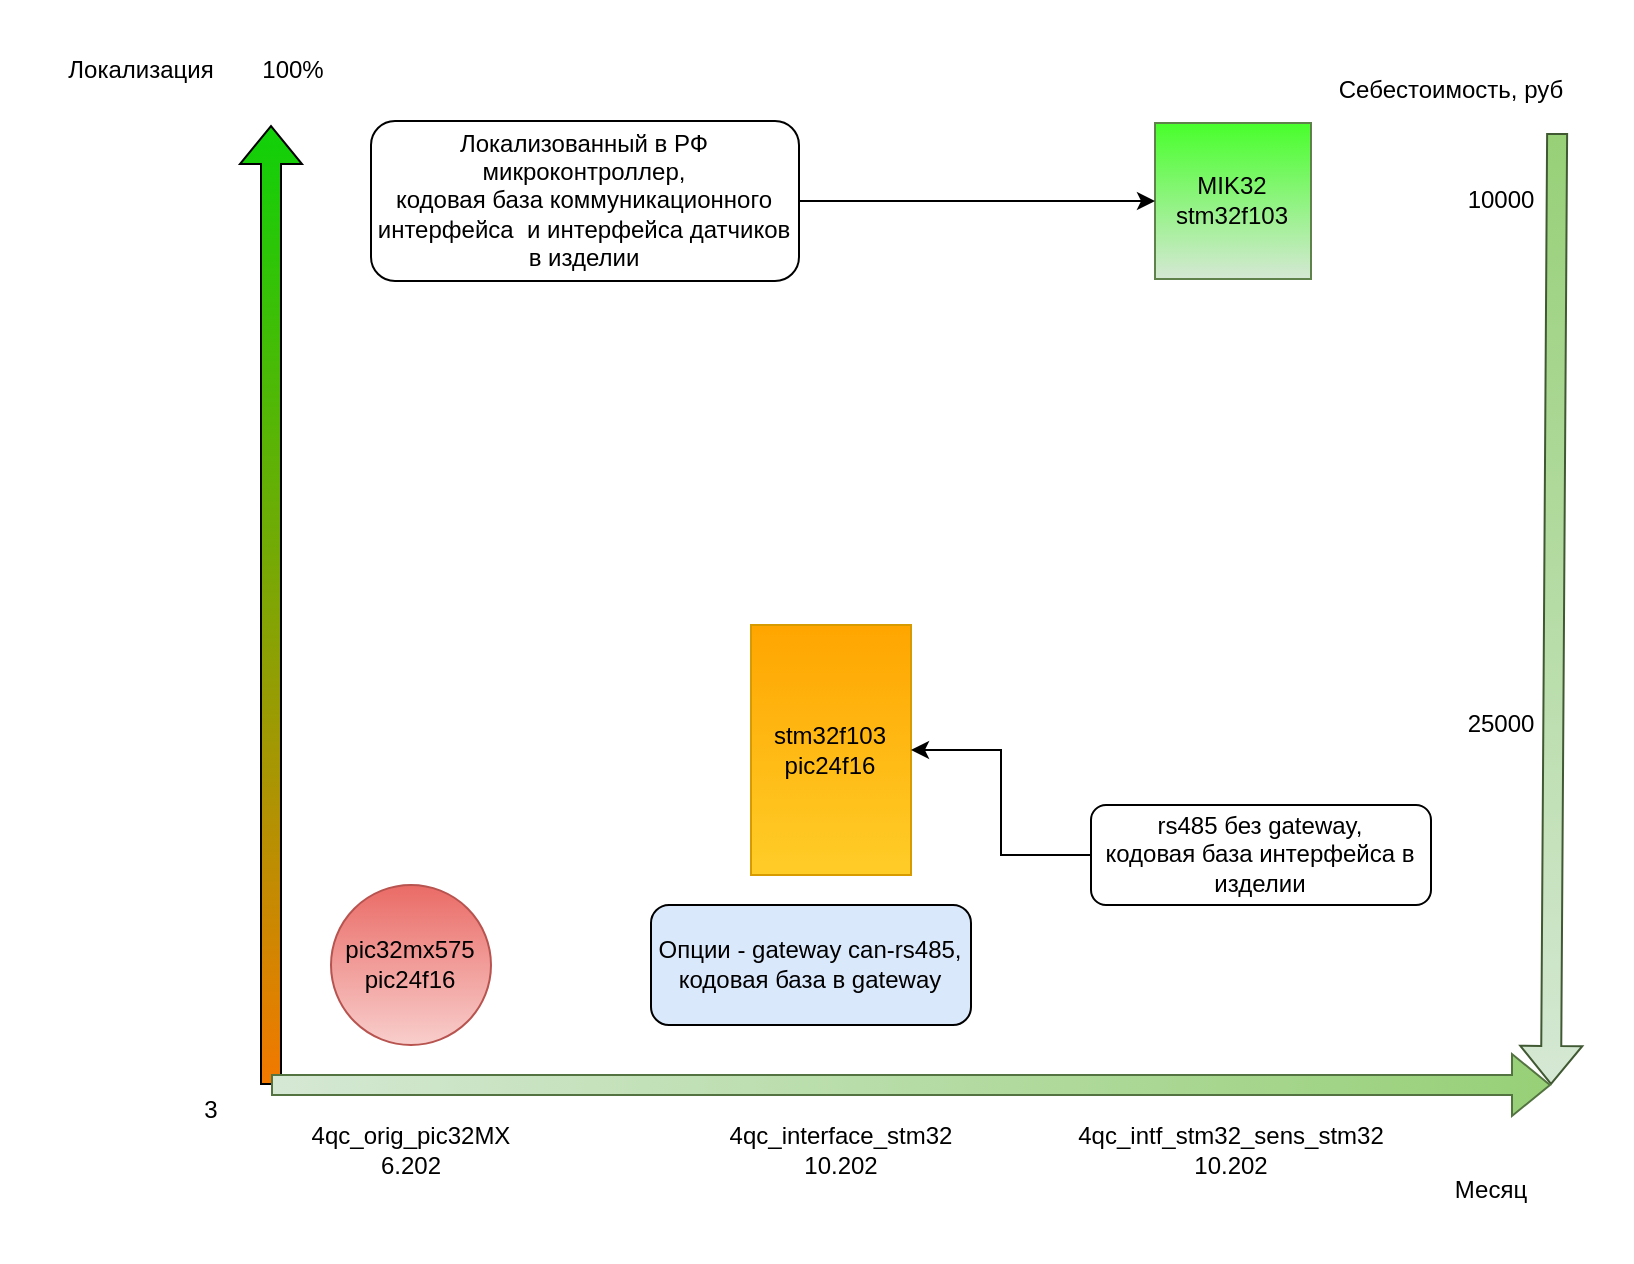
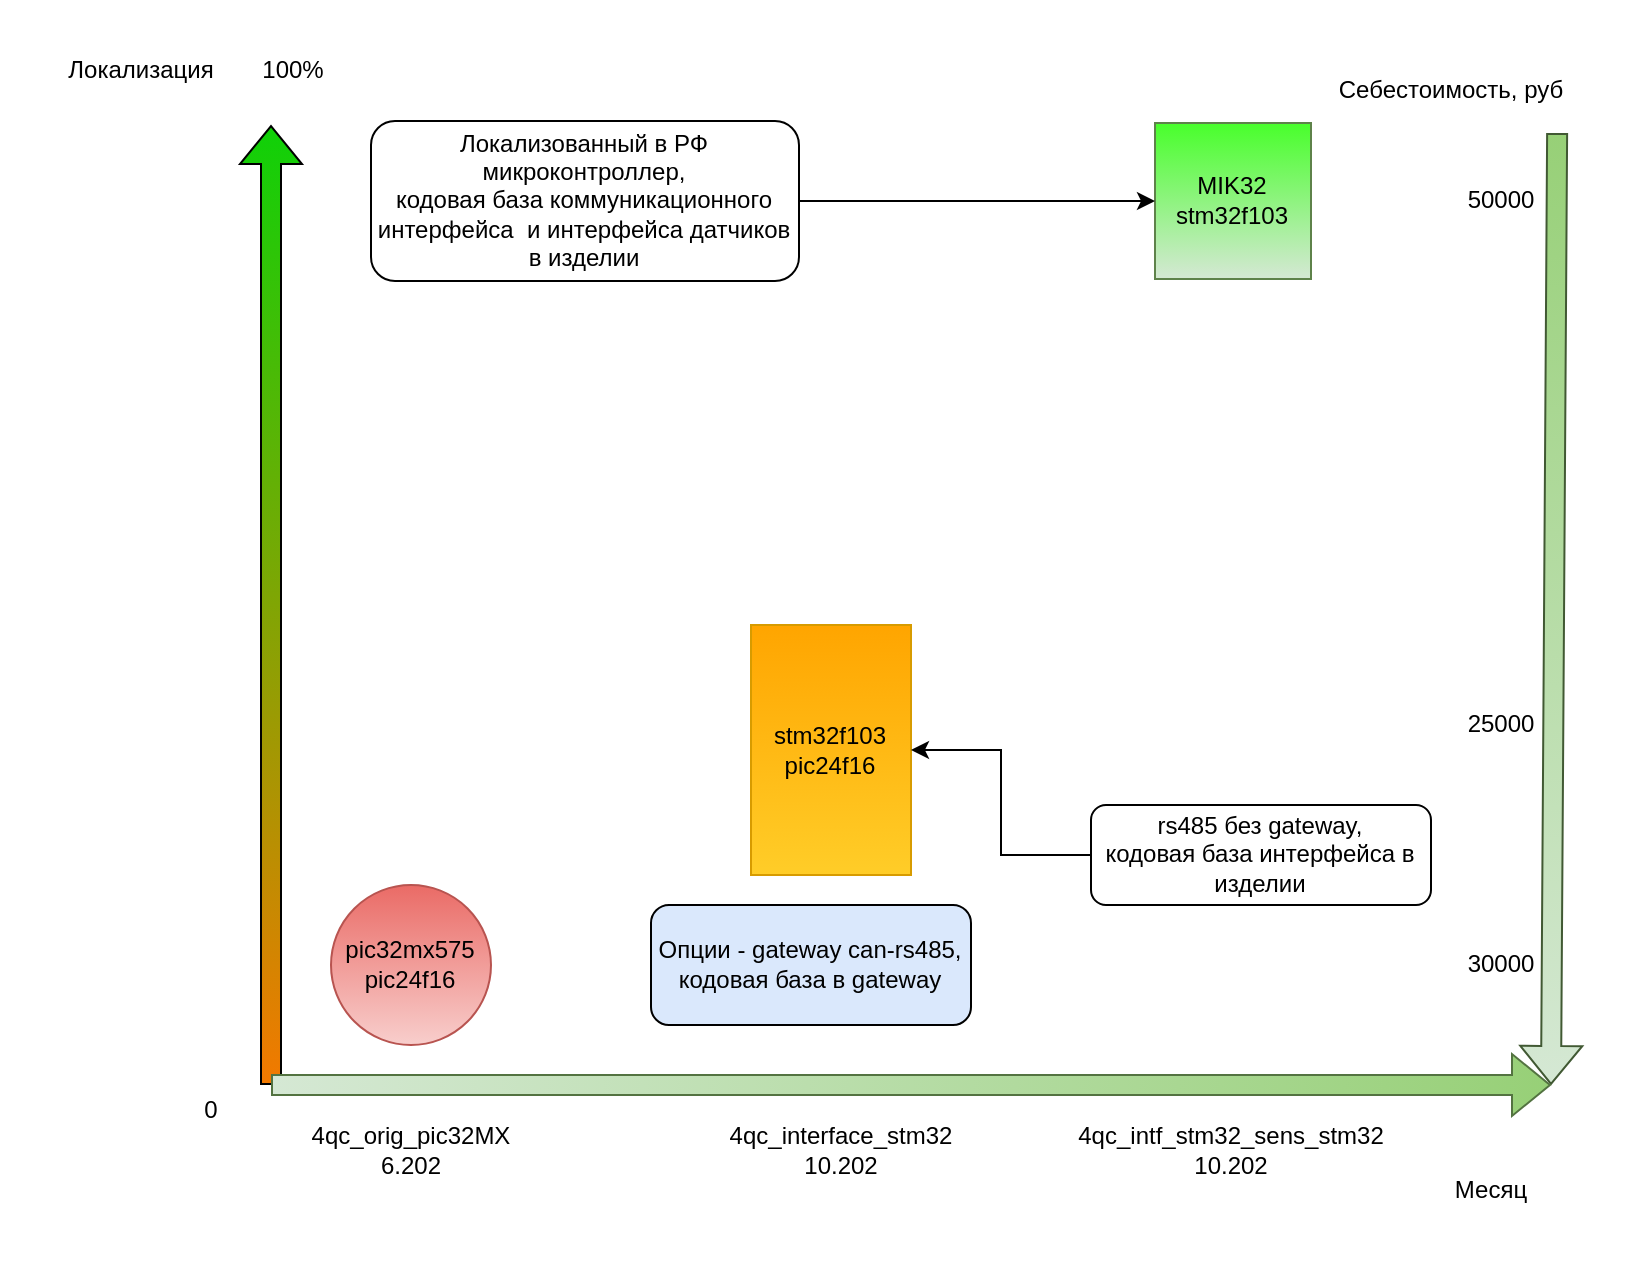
(1502, 201) -> (1502, 201)
none -> (1501, 965)
(212, 1111) -> (212, 1111)
